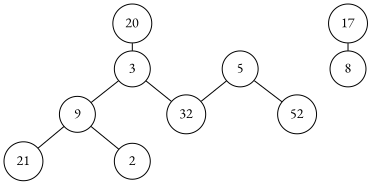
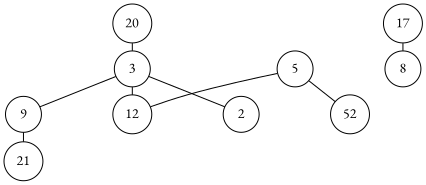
(186, 114) -> (132, 114)
(105, 138) -> (181, 89)
